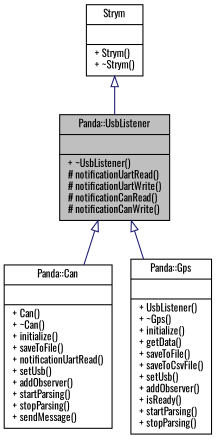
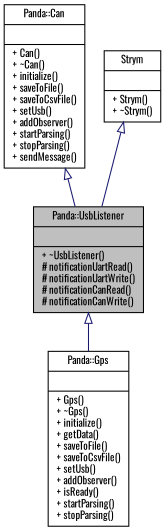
(89, 248) -> (72, 193)
(168, 308) -> (70, 401)
(58, 360) -> (45, 100)
